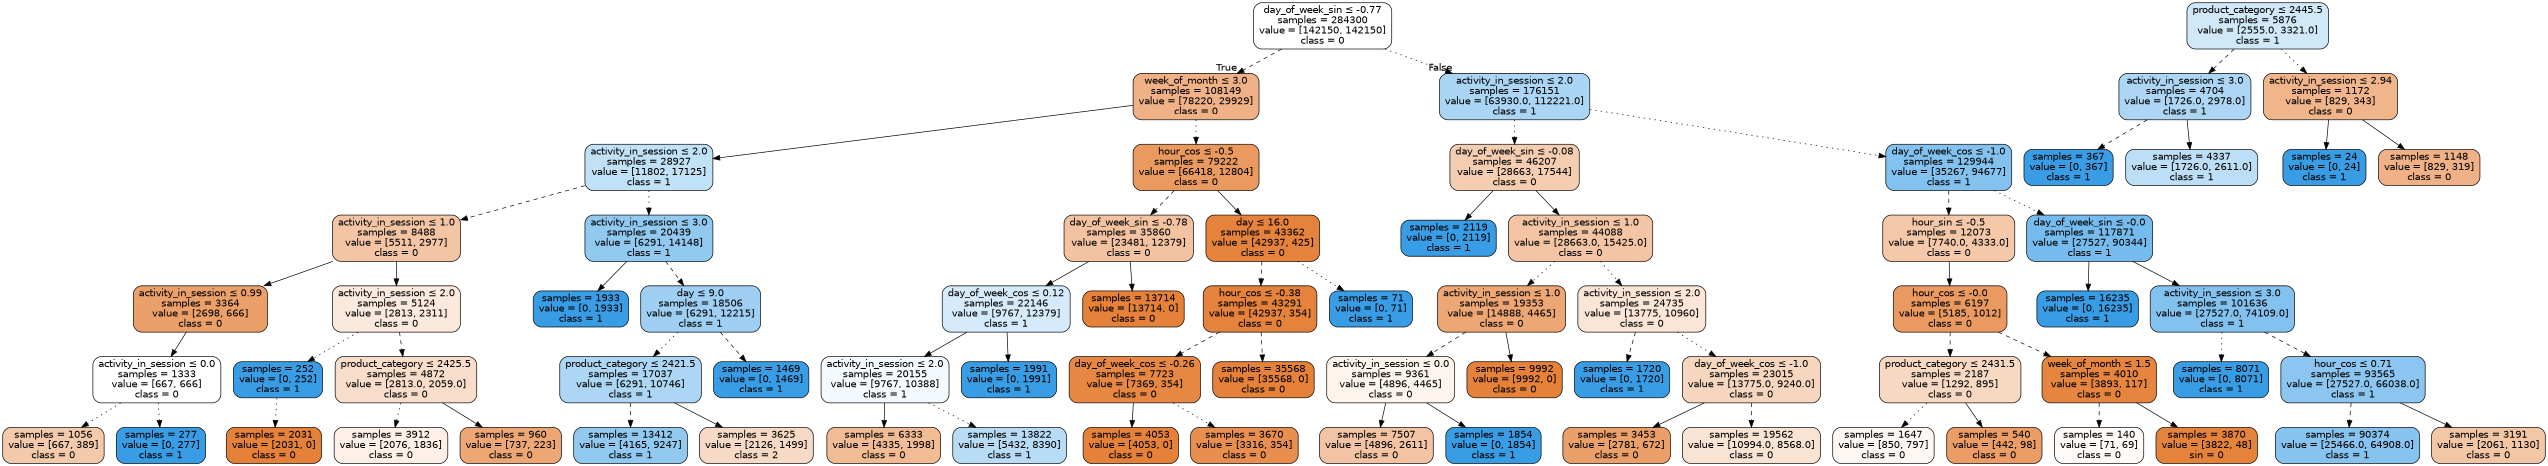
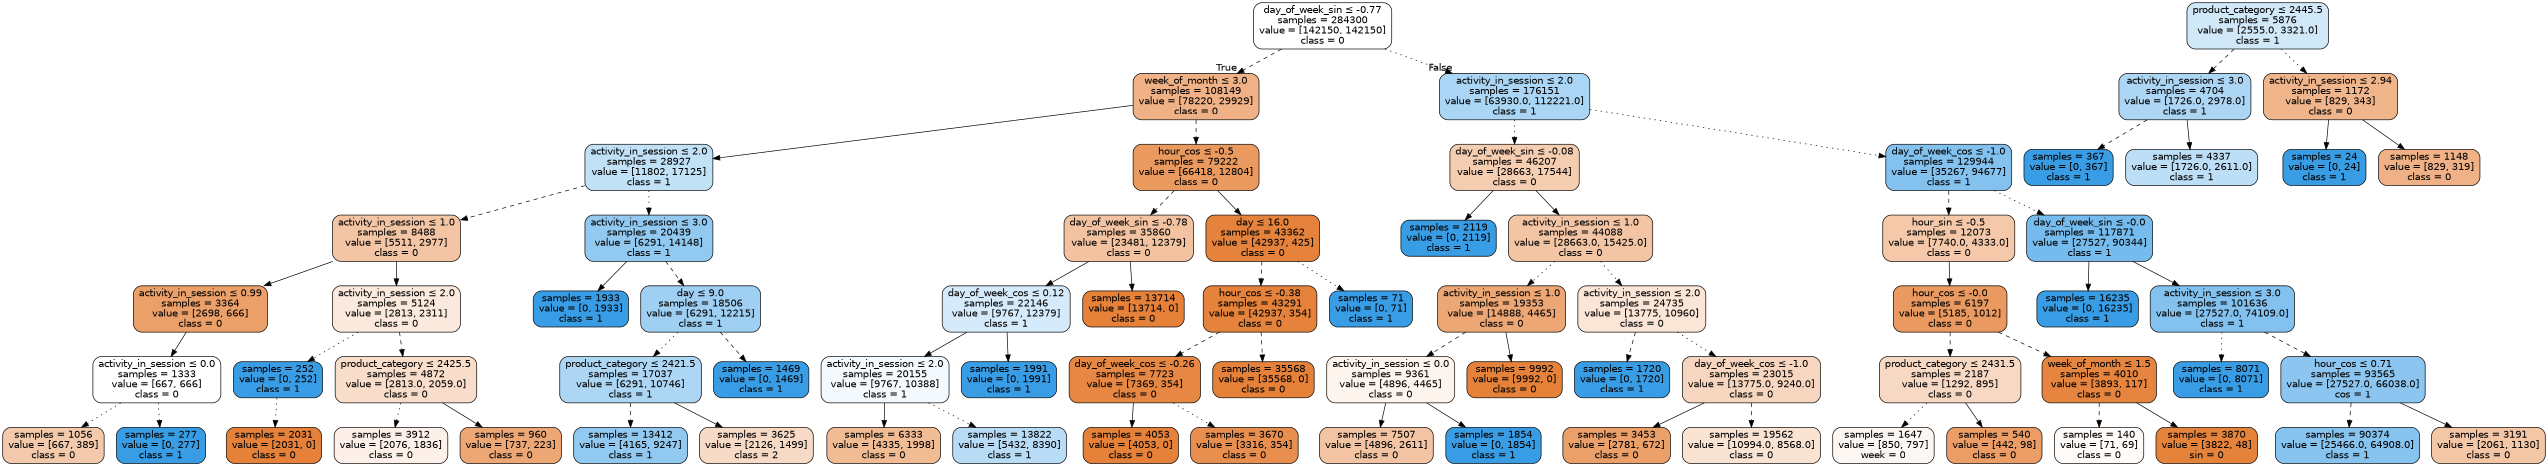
(1196, 129) -> (1196, 129)
(2353, 395) -> (2353, 395)
(1883, 455) -> (1883, 455)
